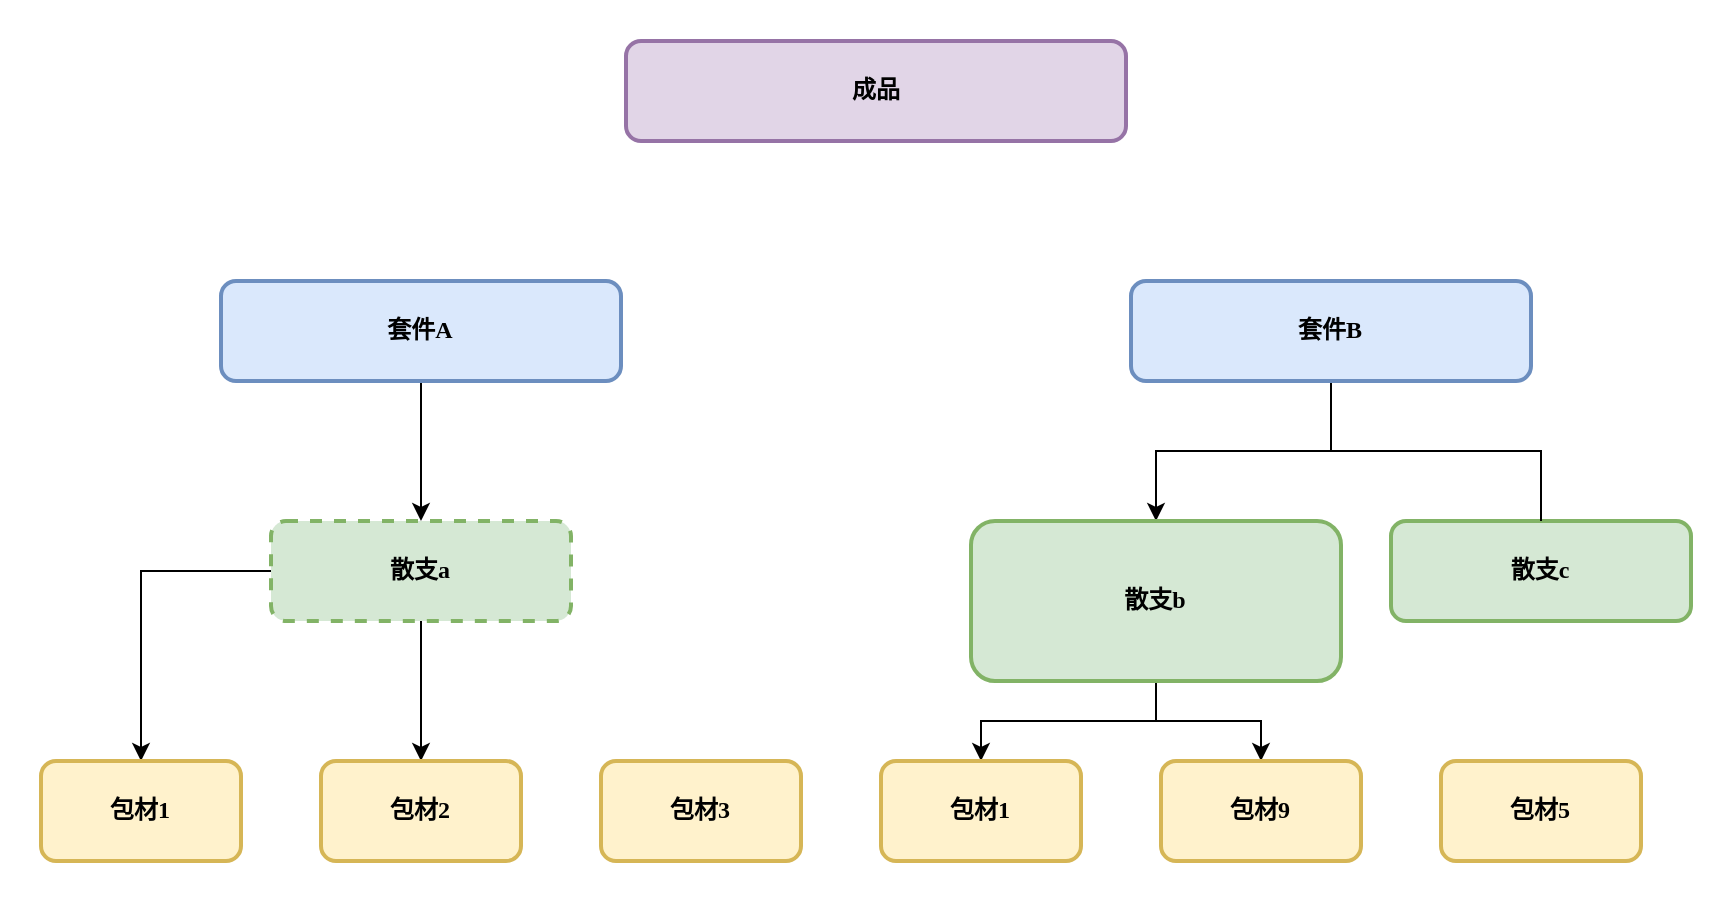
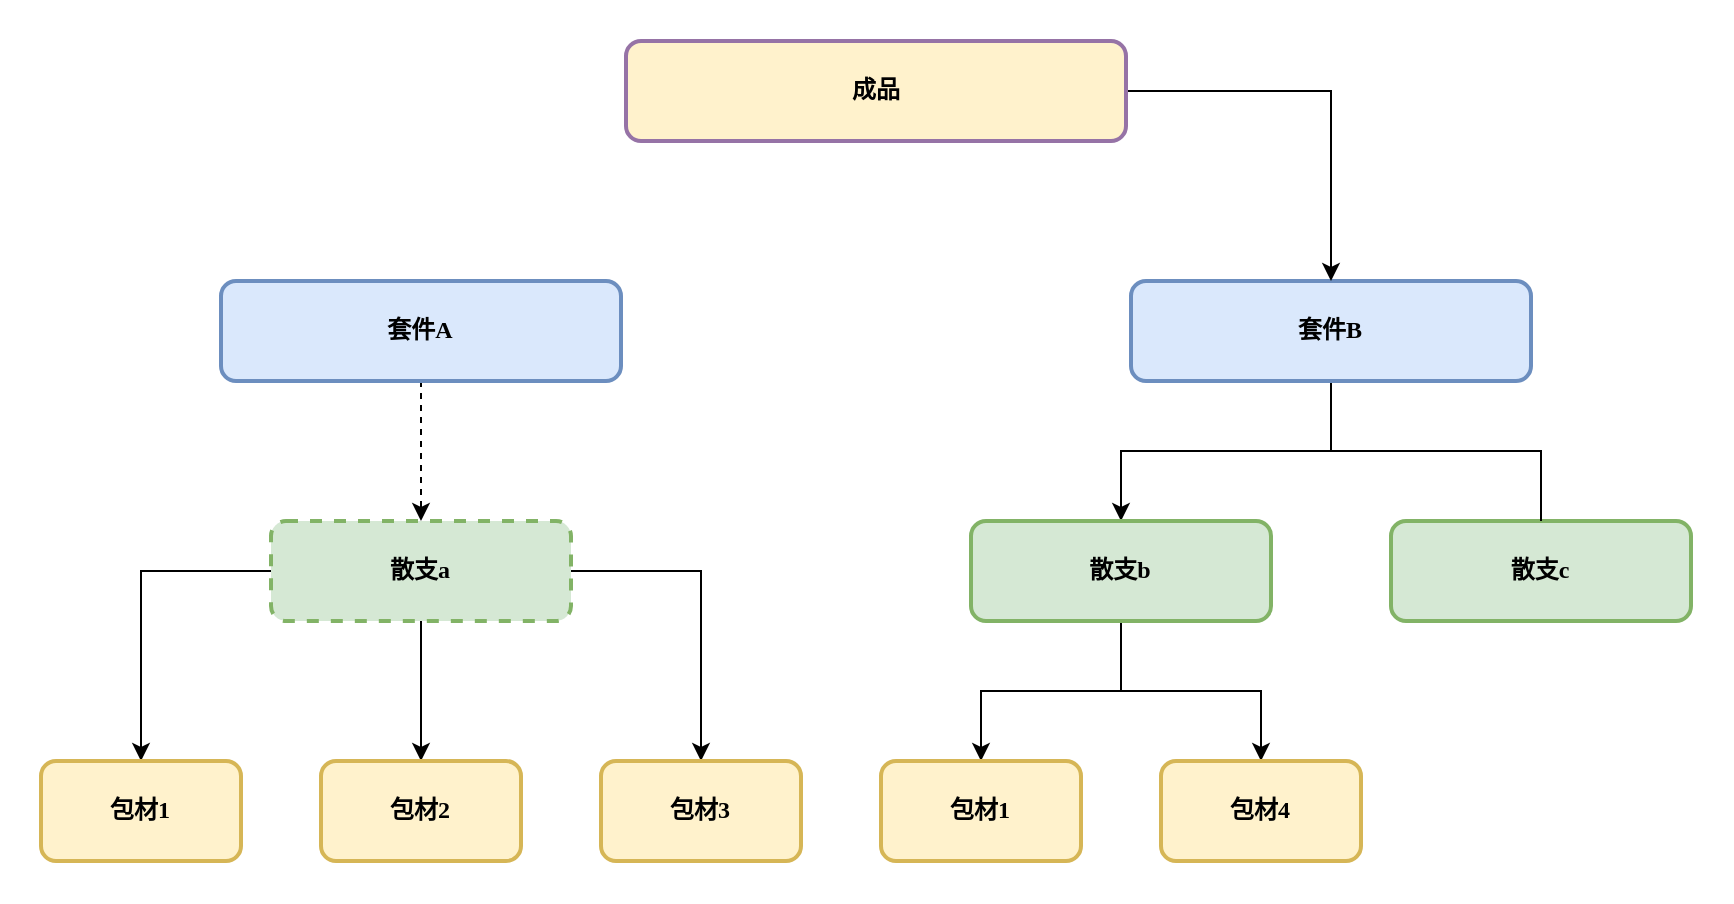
(876, 91) -> (876, 91)
none -> (1317, 91)
(421, 442) -> (421, 442)
none -> (701, 594)
(1156, 601) -> (1121, 571)
(1261, 811) -> (1261, 811)
(1541, 811) -> none
